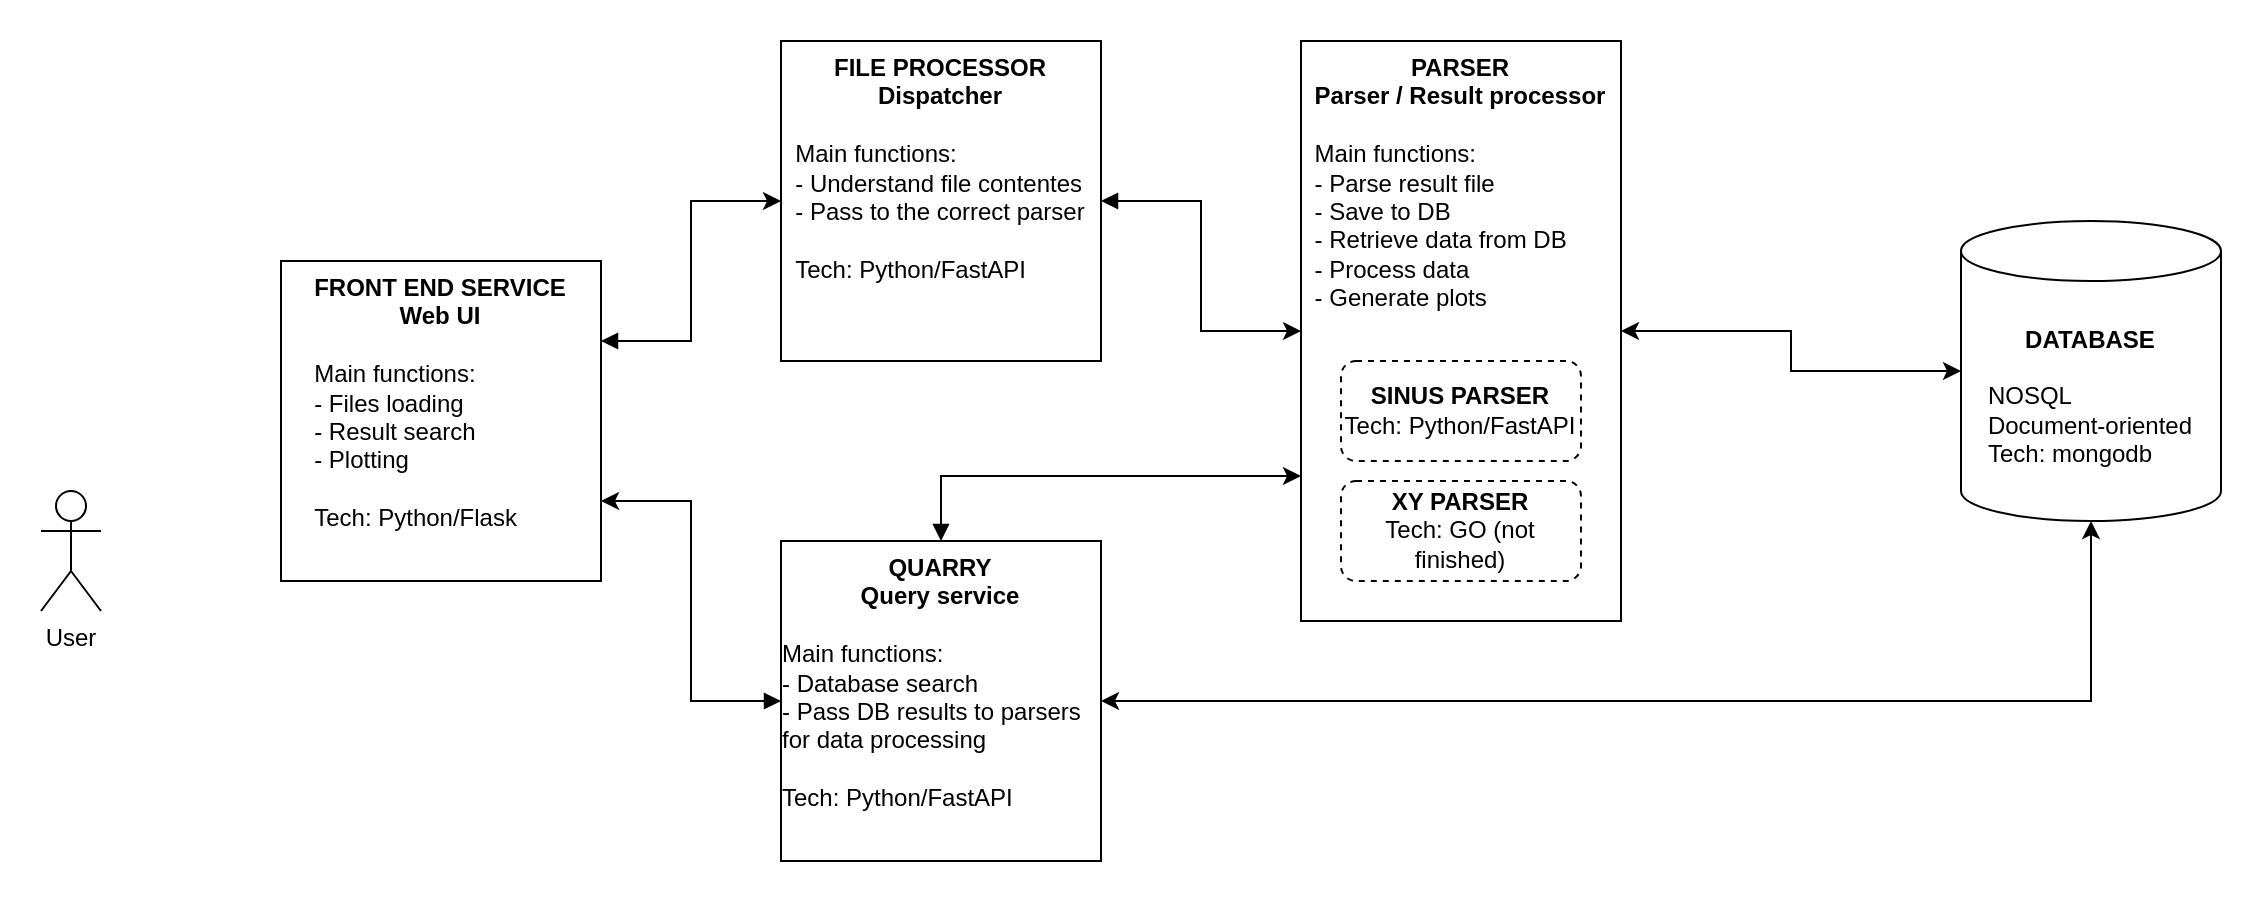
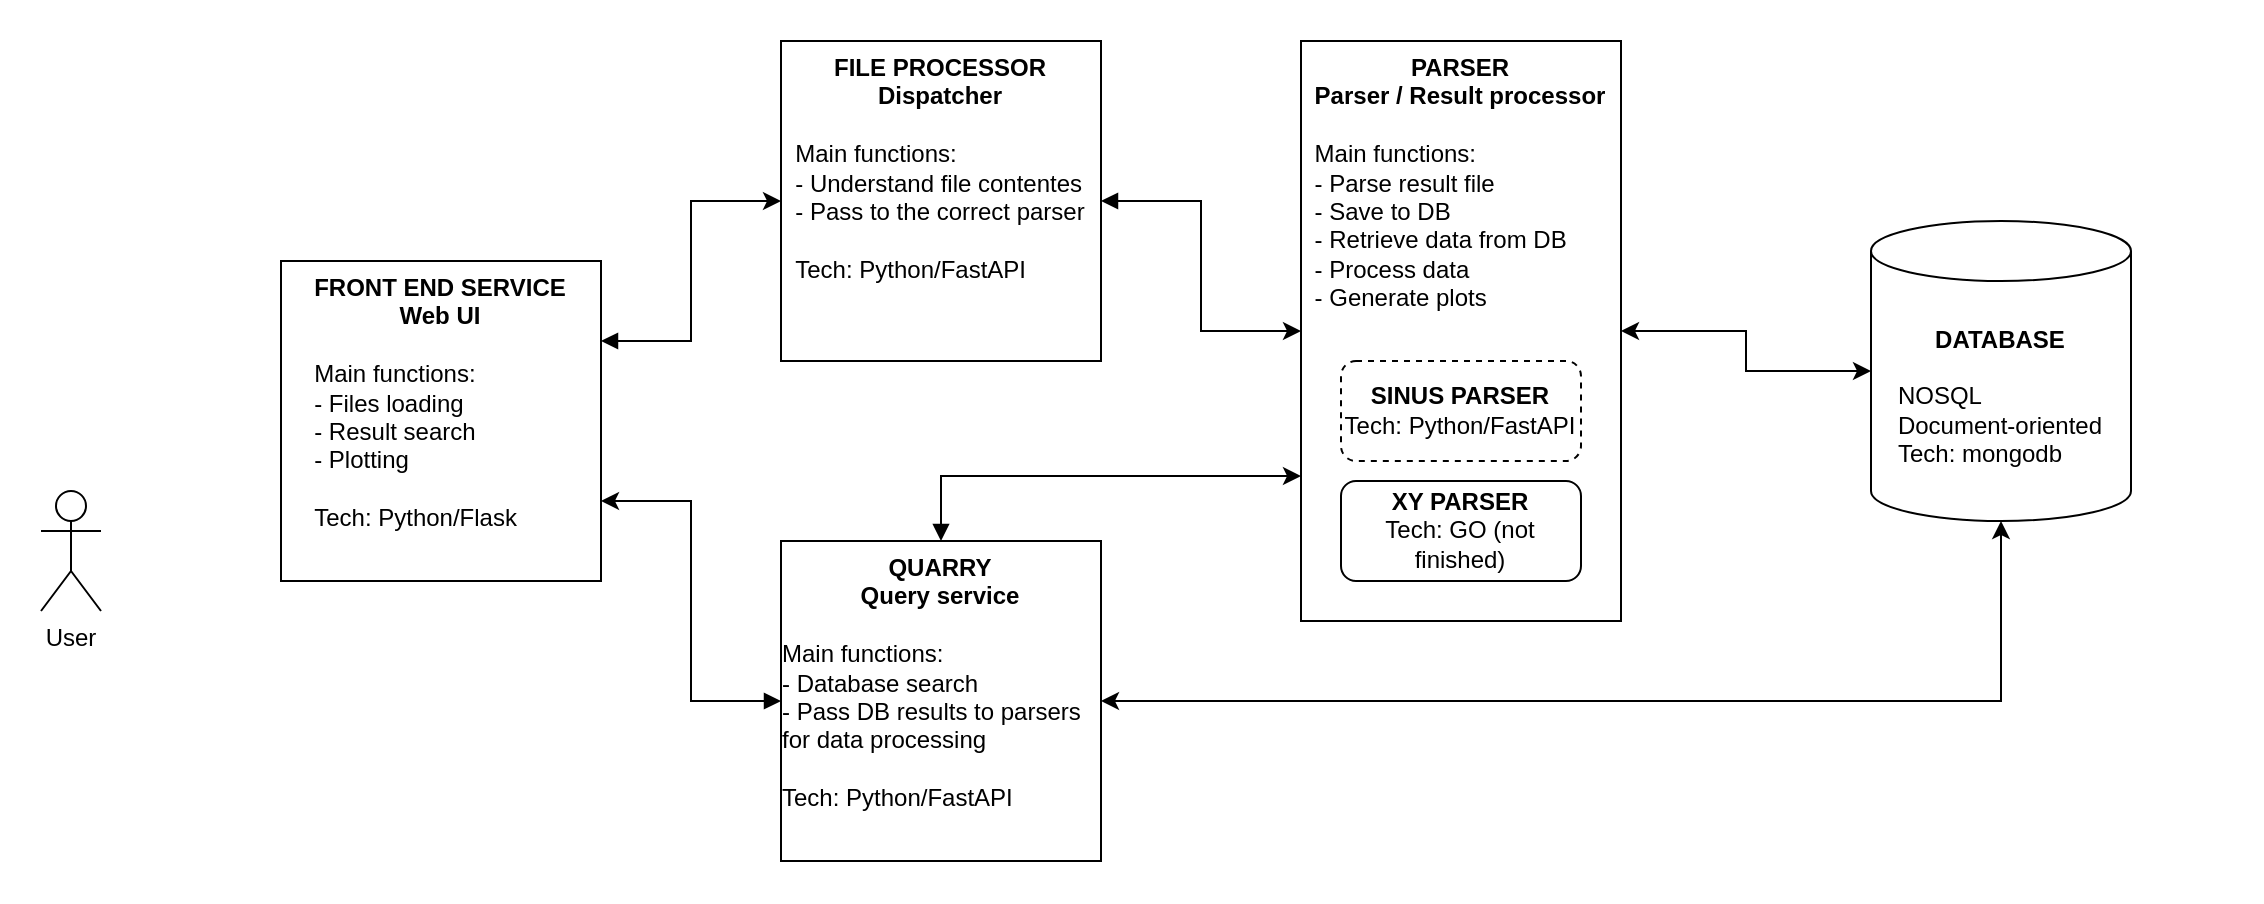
(2091, 371) -> (2001, 371)
(1461, 531) -> (1461, 531)
